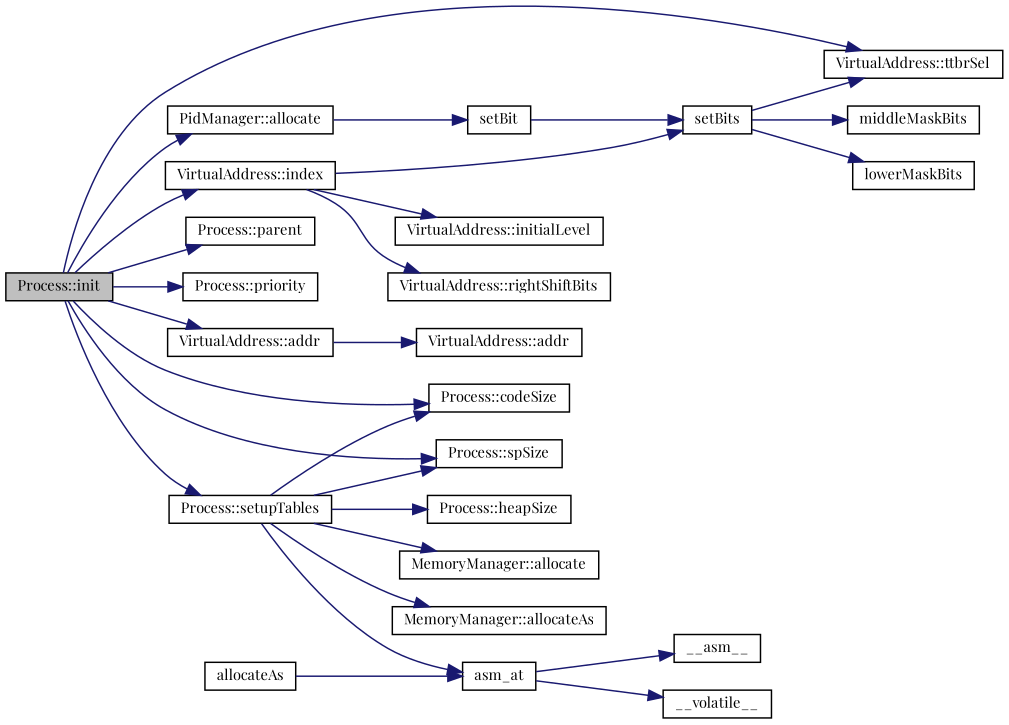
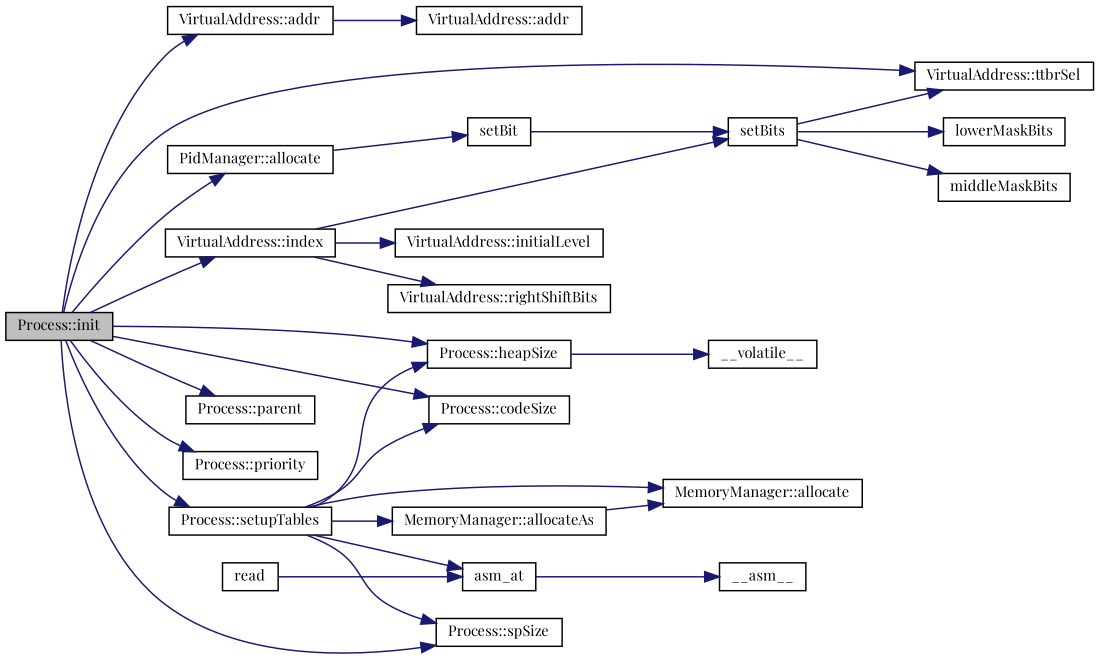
none -> (263, 330)
none -> (627, 508)
(250, 676) -> (250, 577)
(592, 688) -> (632, 354)
